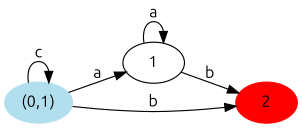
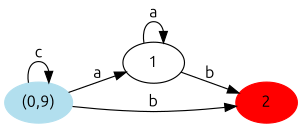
(39, 103) -> (39, 103)
